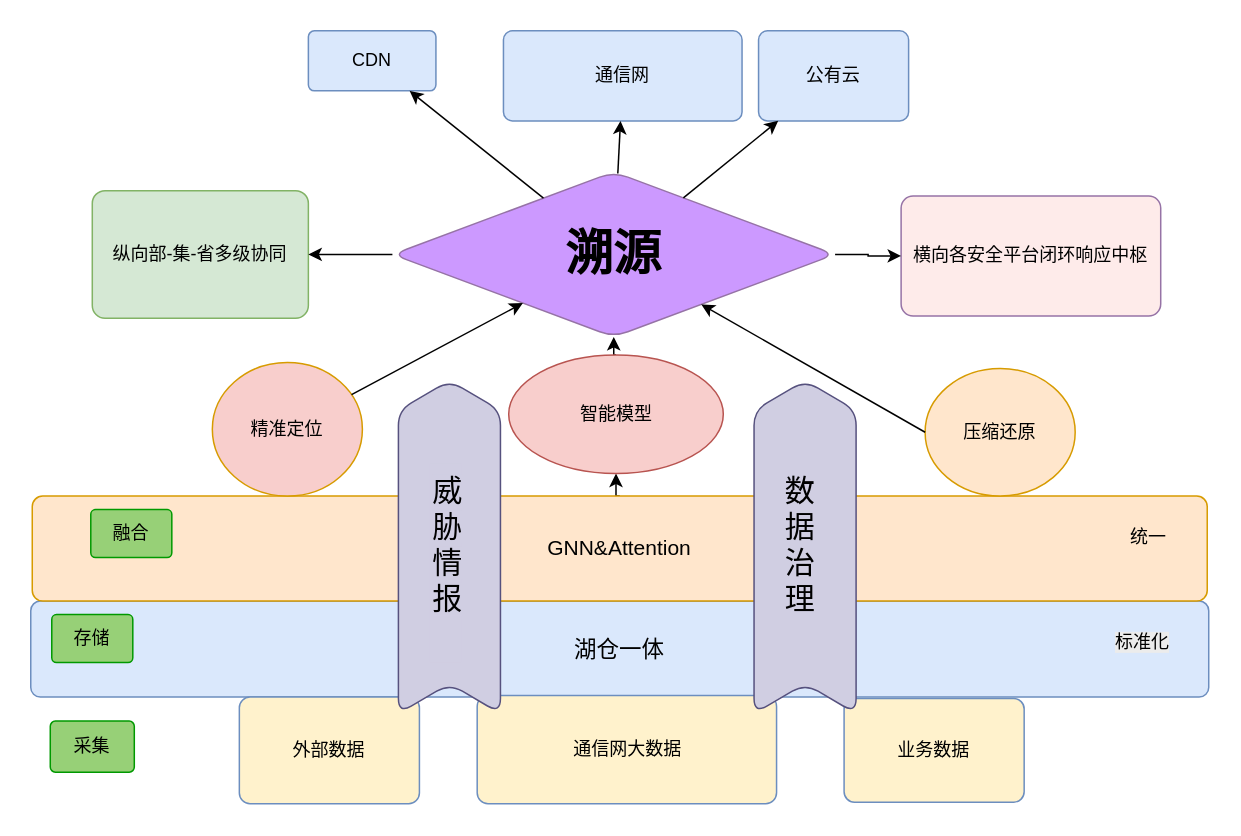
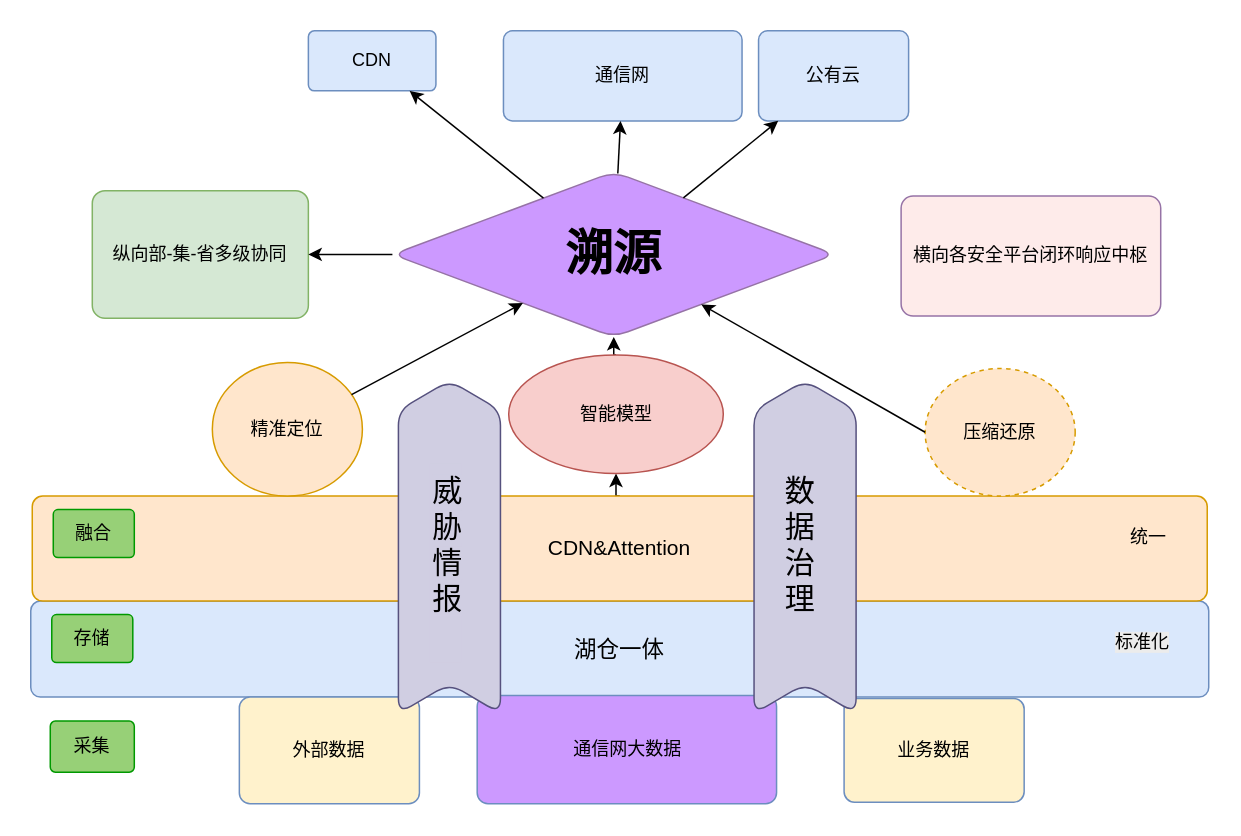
(863, 254) -> none
(287, 429) -> (287, 429)
(1000, 432) -> (1000, 432)
(131, 533) -> (94, 533)
(620, 548) -> (620, 548)
(627, 749) -> (627, 749)
